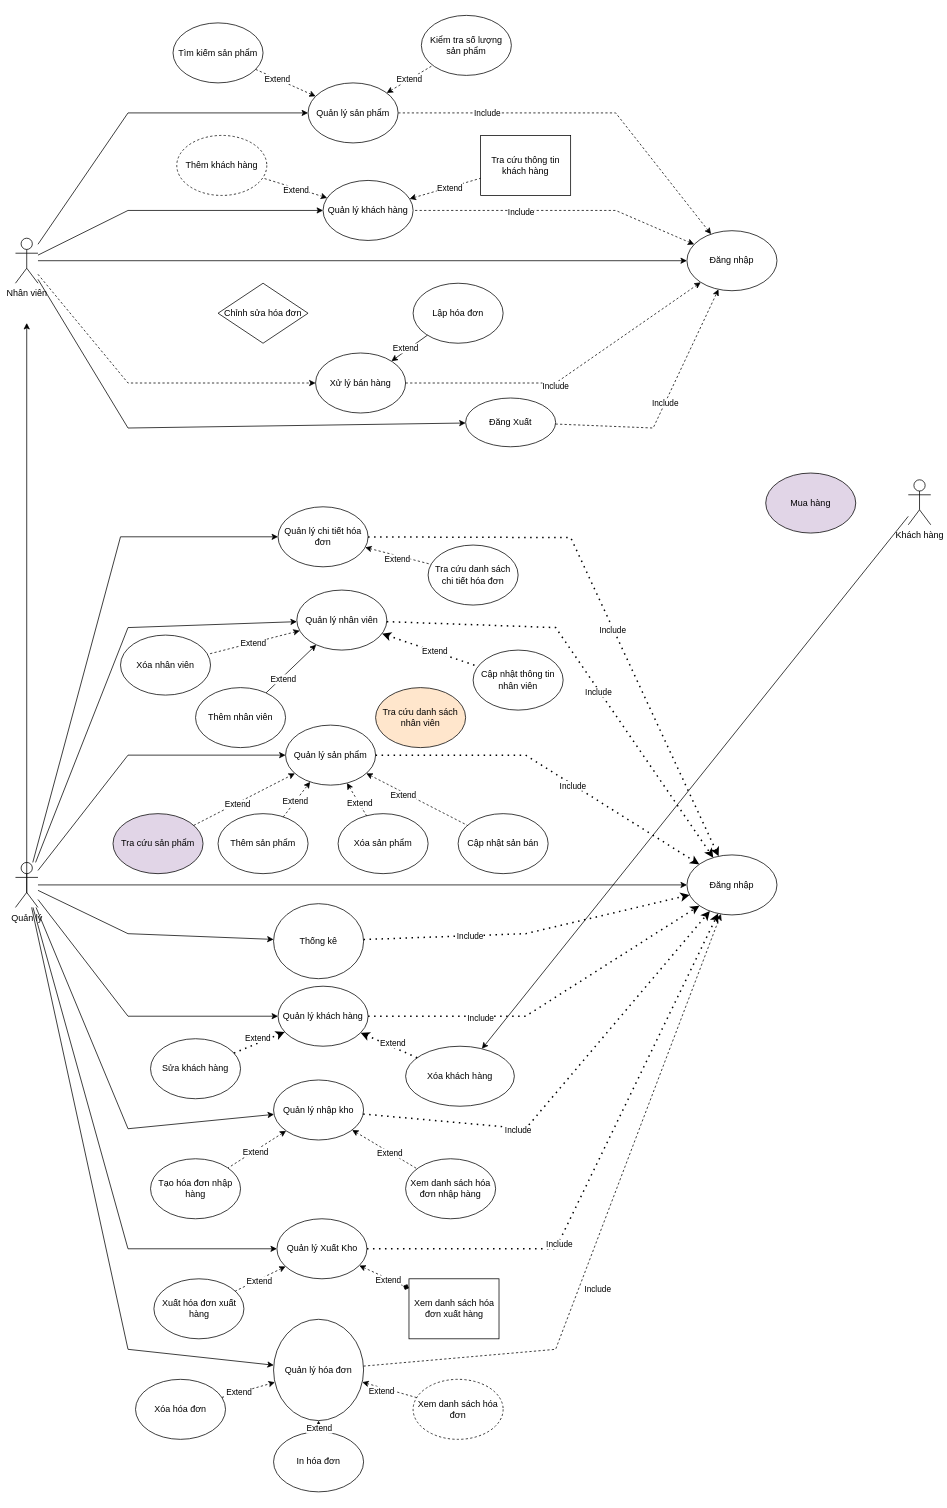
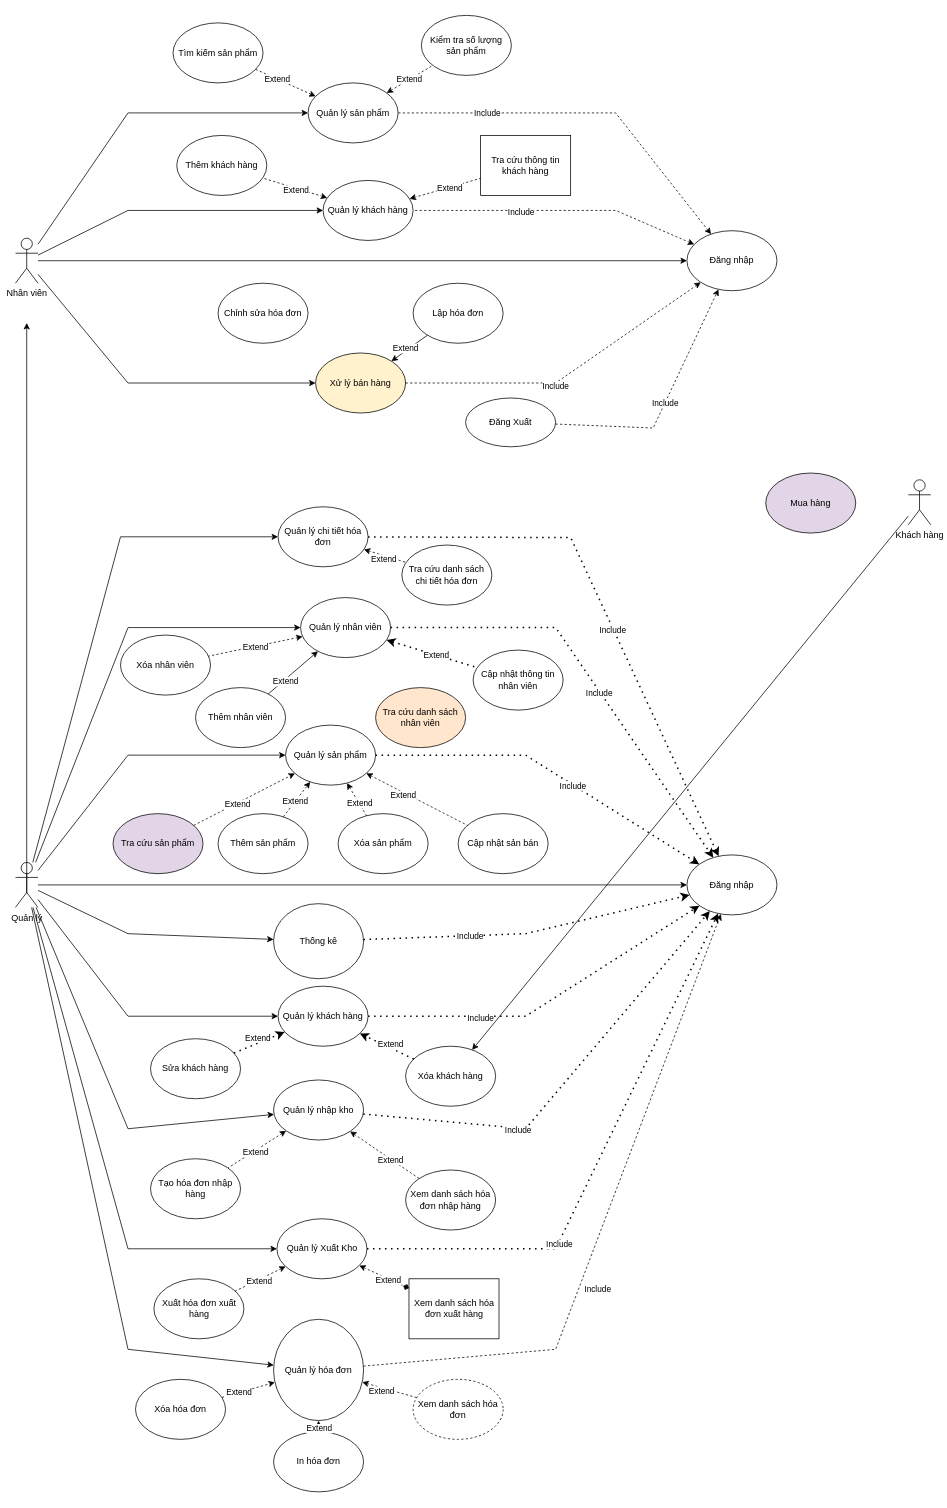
(222, 165) -> (222, 165)
(263, 313) -> (263, 313)
(83, 354) -> none
(148, 383) -> (148, 383)
(360, 383) -> (360, 383)
(473, 575) -> (447, 575)
(342, 620) -> (345, 627)
(460, 1076) -> (450, 1076)
(450, 1188) -> (450, 1200)
